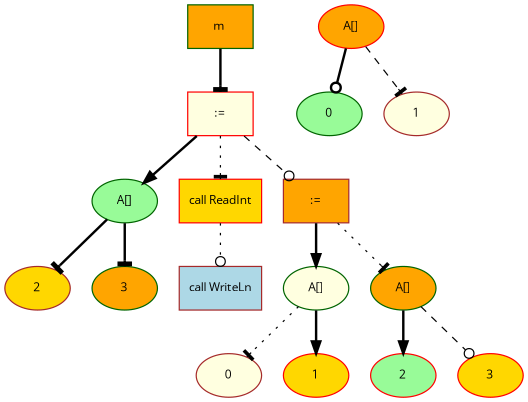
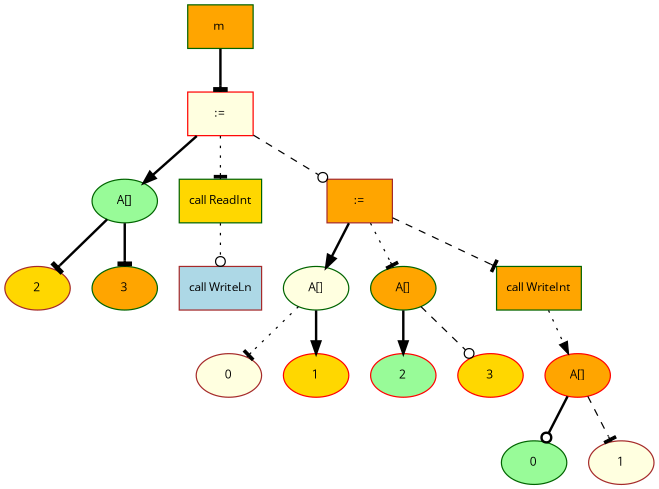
(220, 201) -> (220, 201)
none -> (539, 288)
